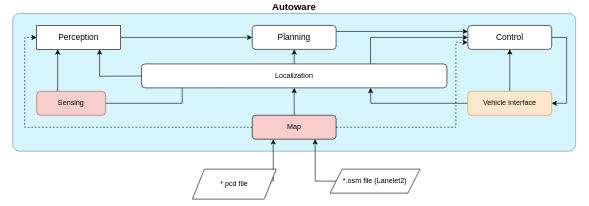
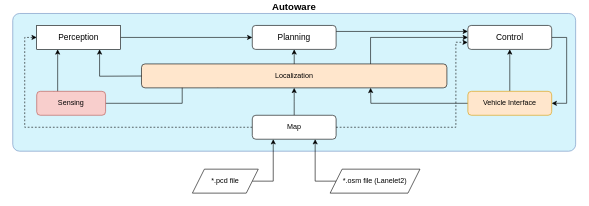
(294, 76) -> (294, 76)
(294, 128) -> (294, 128)
(234, 185) -> (225, 182)
